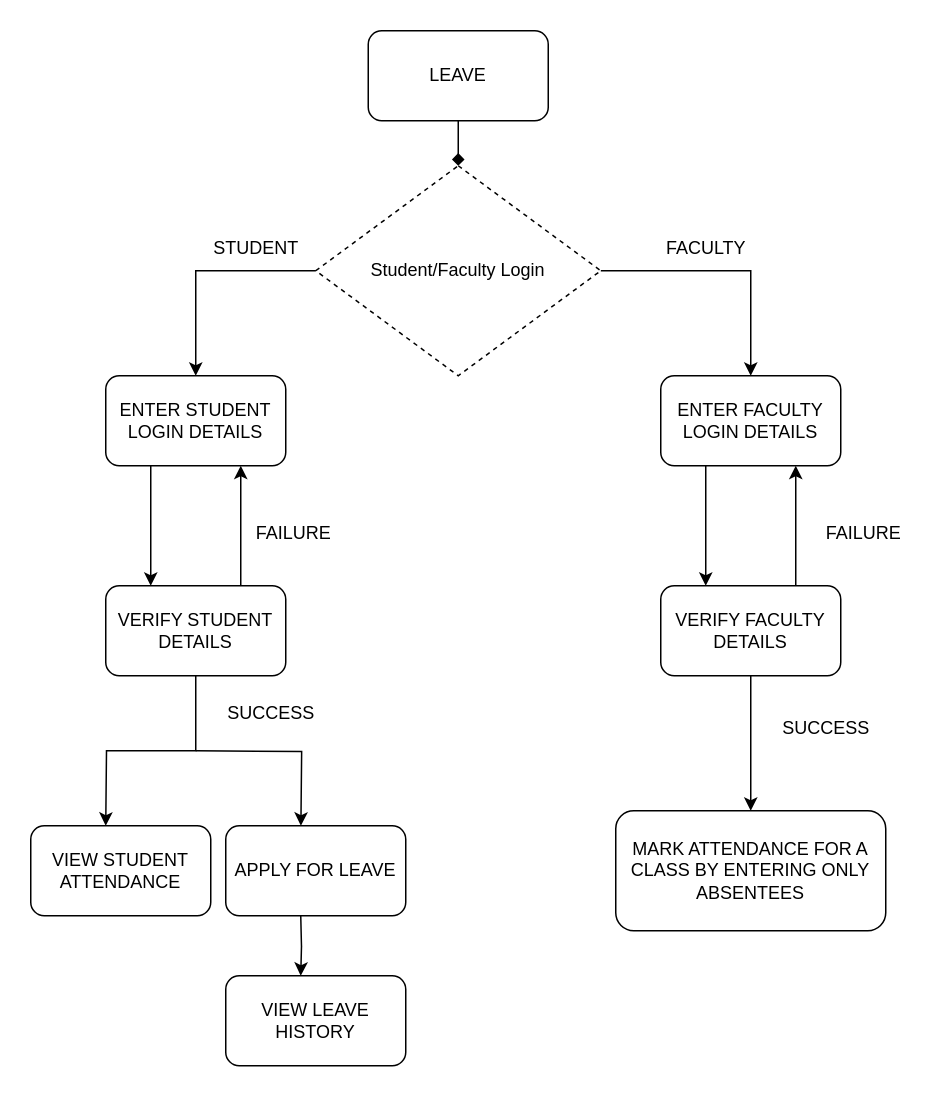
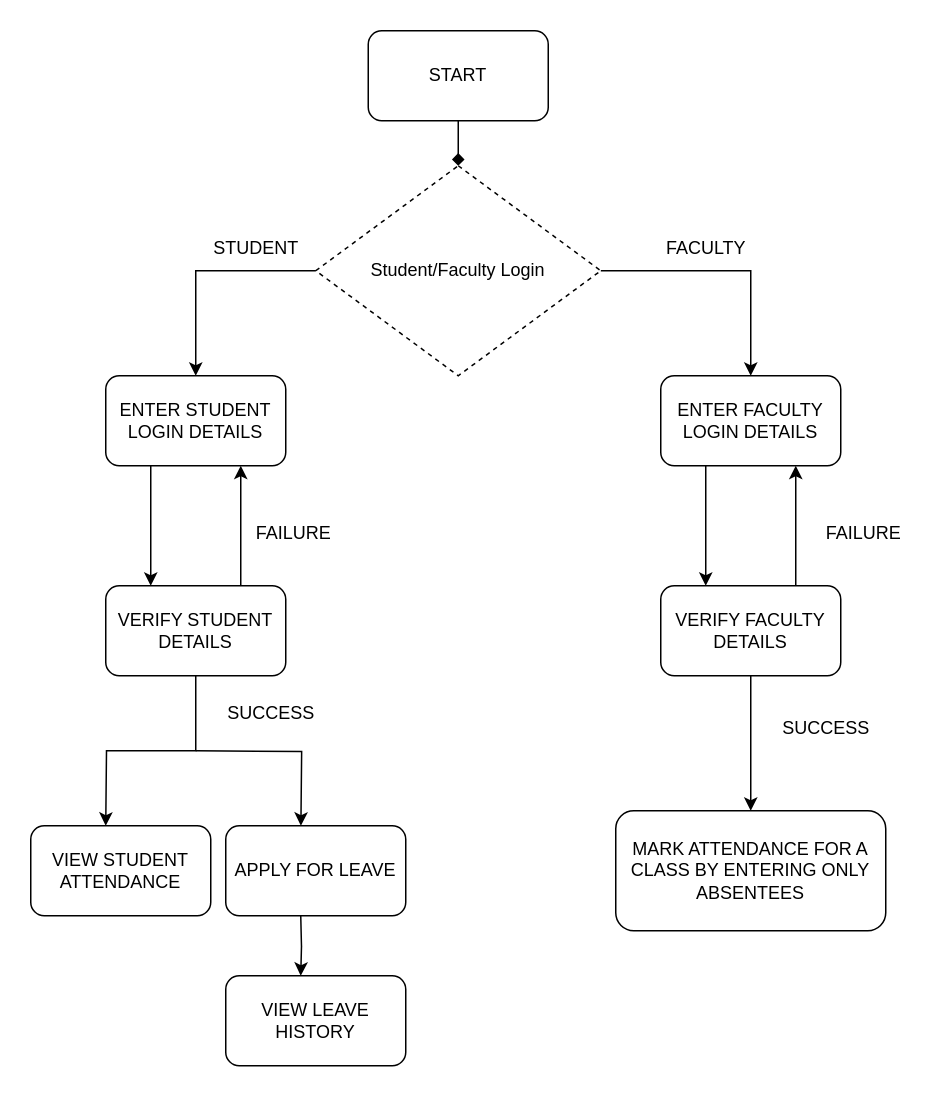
(458, 76) -> (458, 76)
